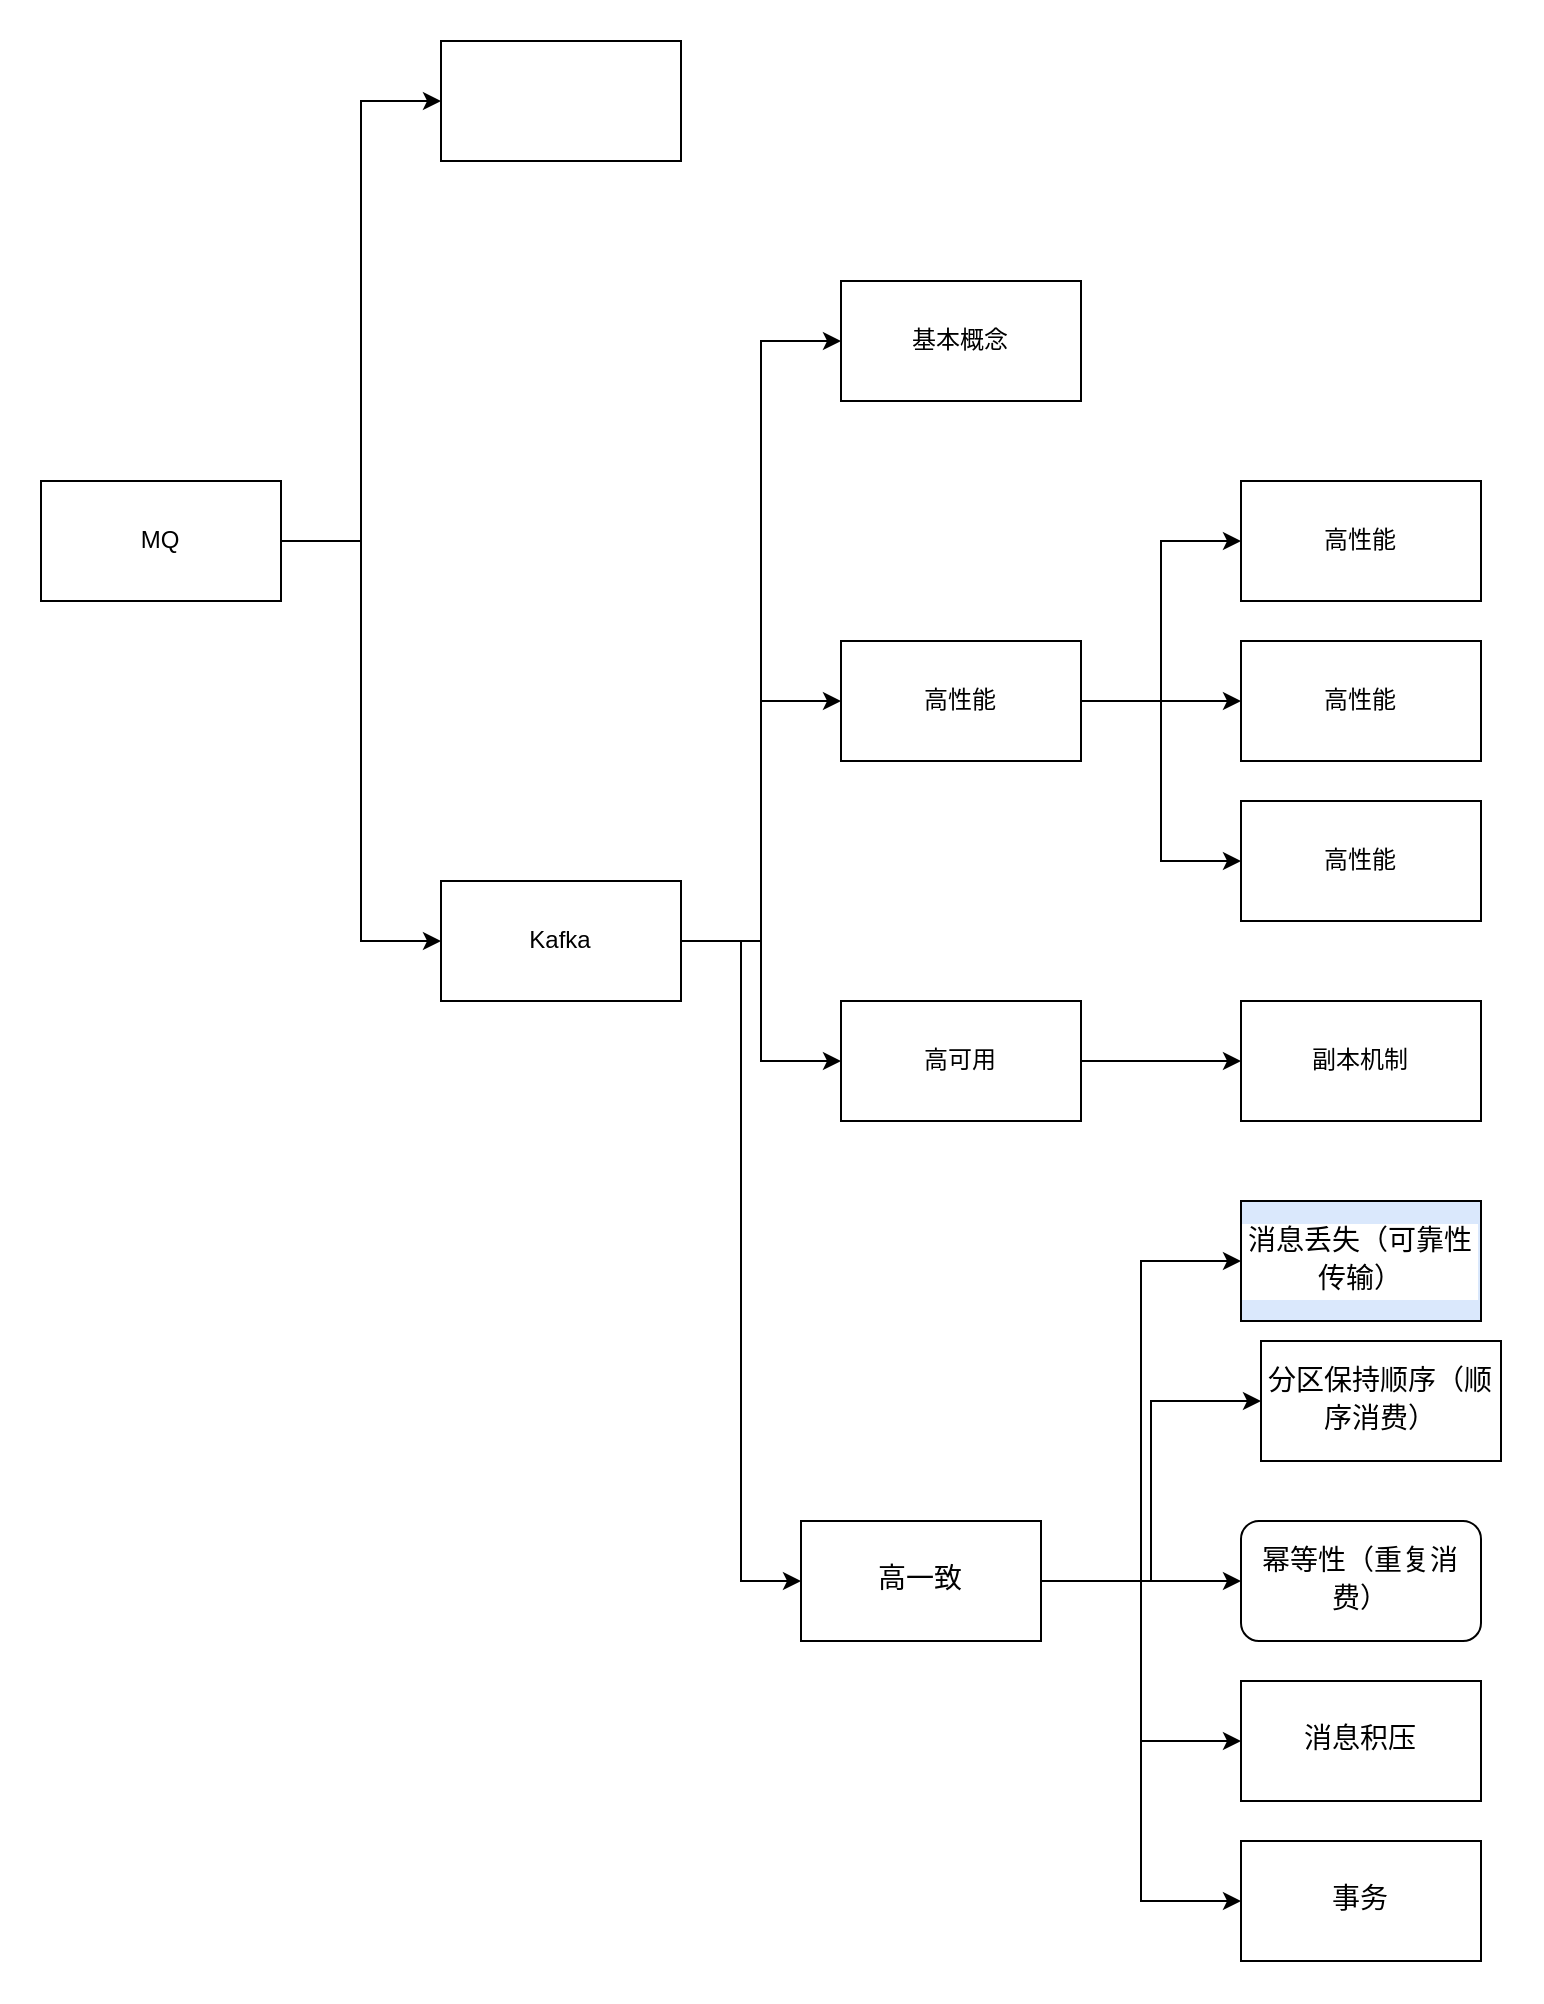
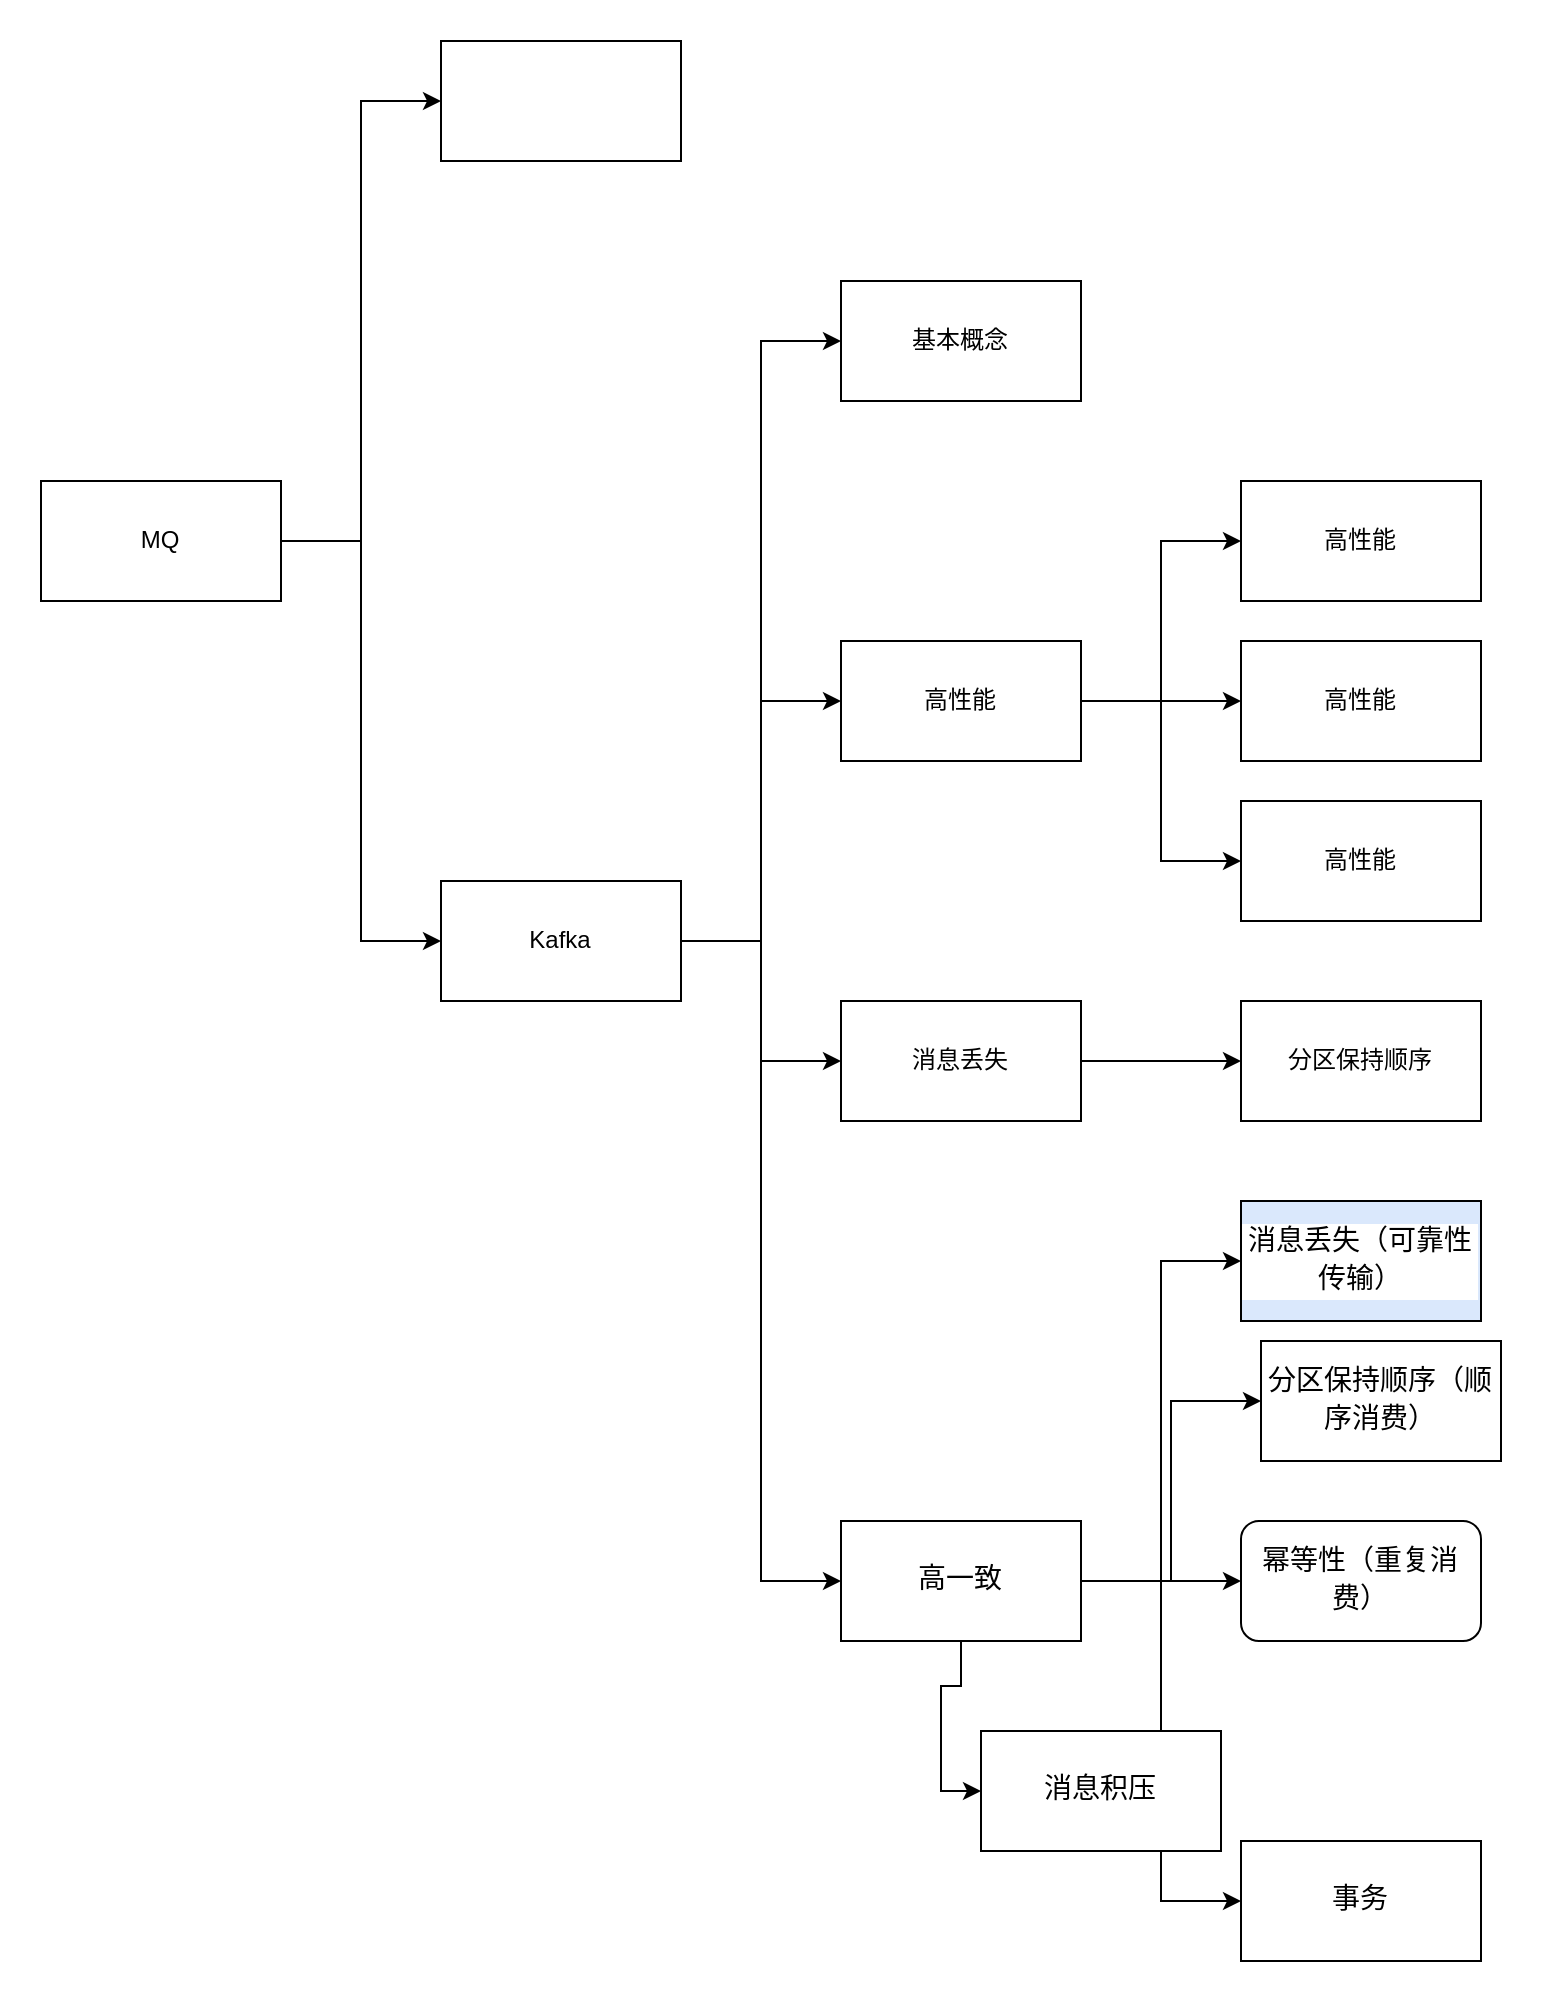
(961, 1061) -> (961, 1061)
(1361, 1061) -> (1361, 1061)
(921, 1581) -> (961, 1581)
(1361, 1741) -> (1101, 1791)
